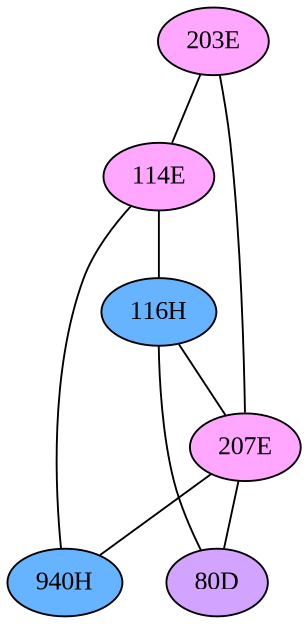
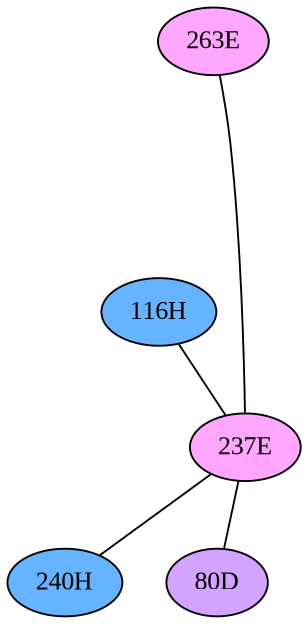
(213, 41) -> (213, 41)
(159, 177) -> none
(245, 447) -> (245, 447)
(168, 451) -> none
(65, 583) -> (65, 583)
